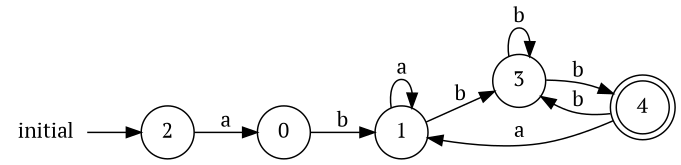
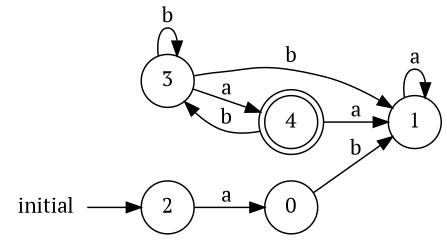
(578, 71) -> (227, 89)
(454, 110) -> (289, 70)
